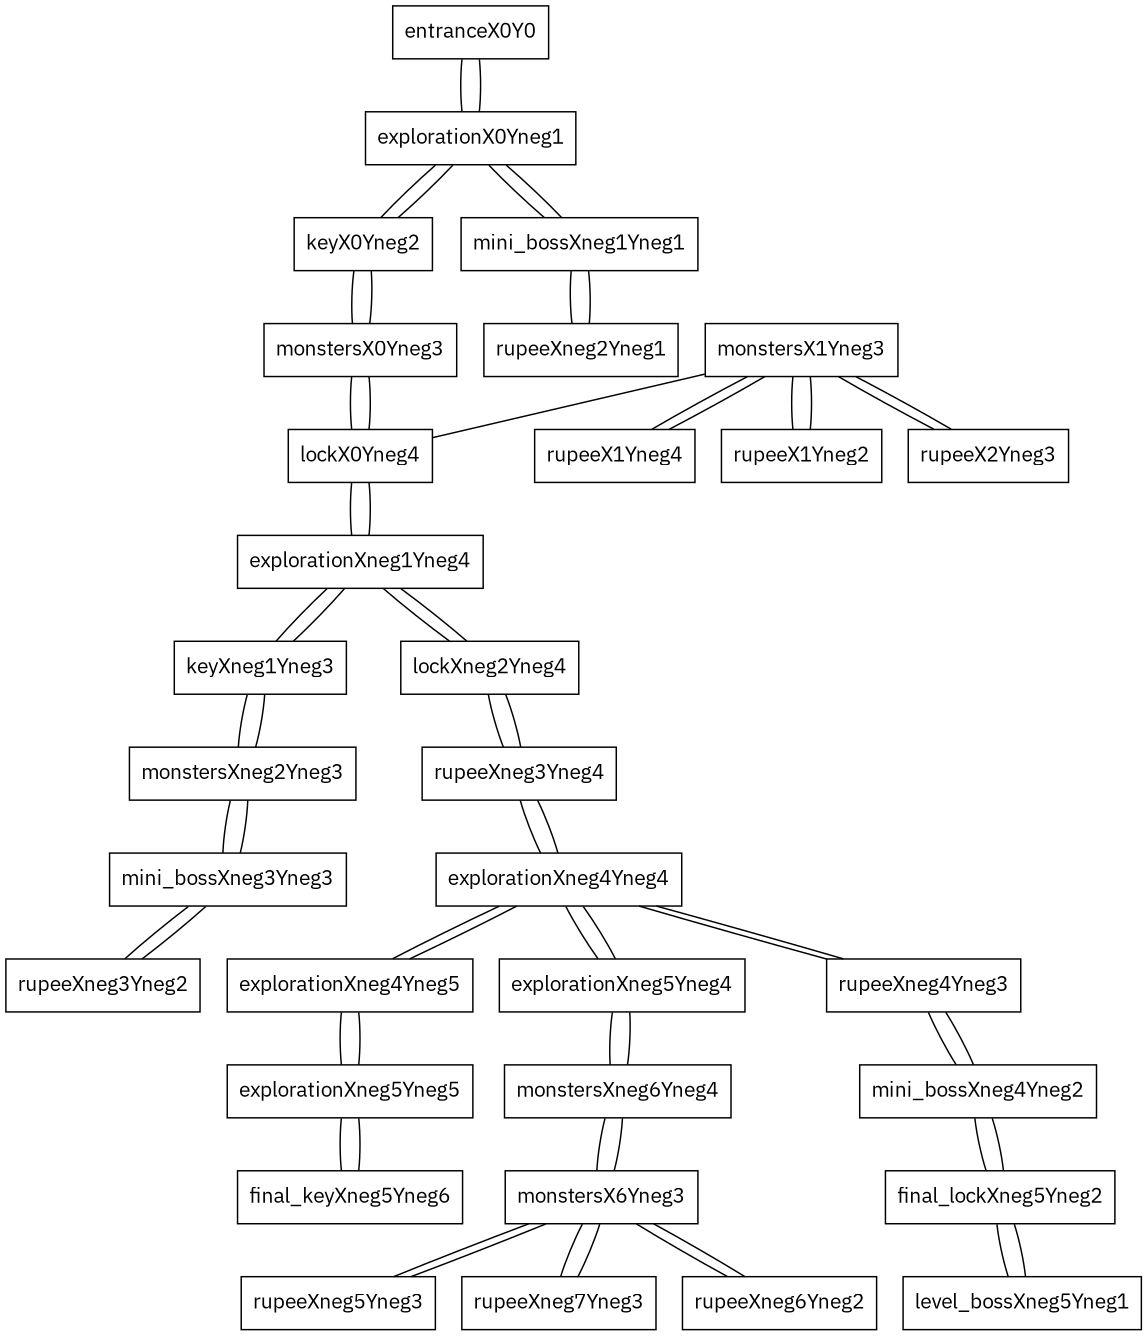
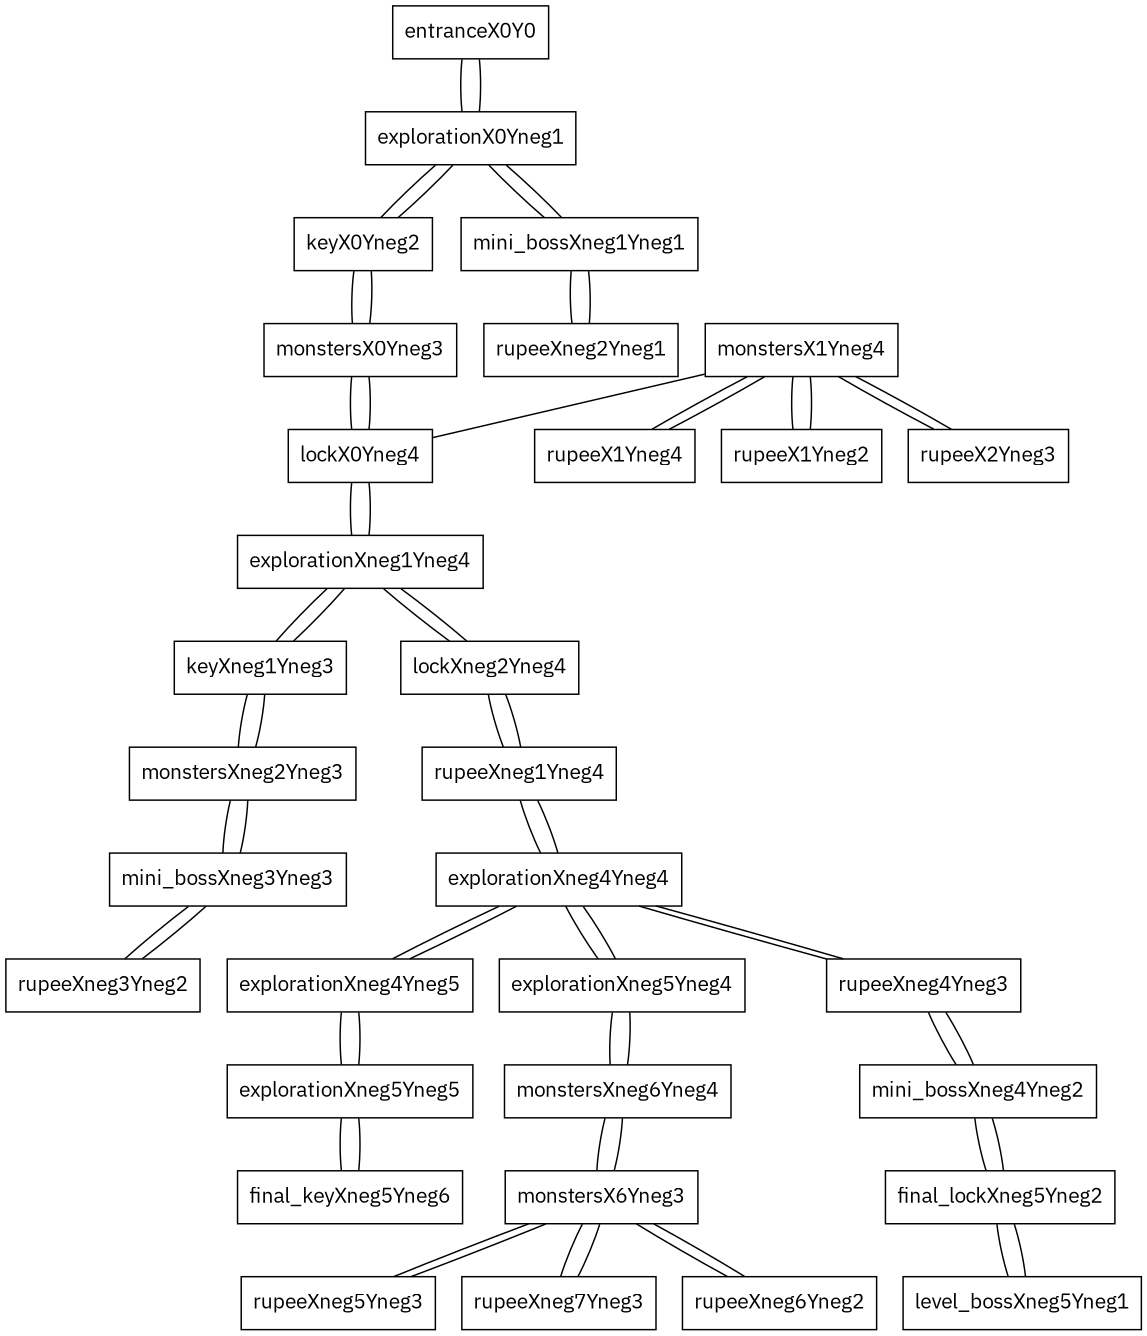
(802, 350) -> (802, 350)
(519, 774) -> (519, 774)
